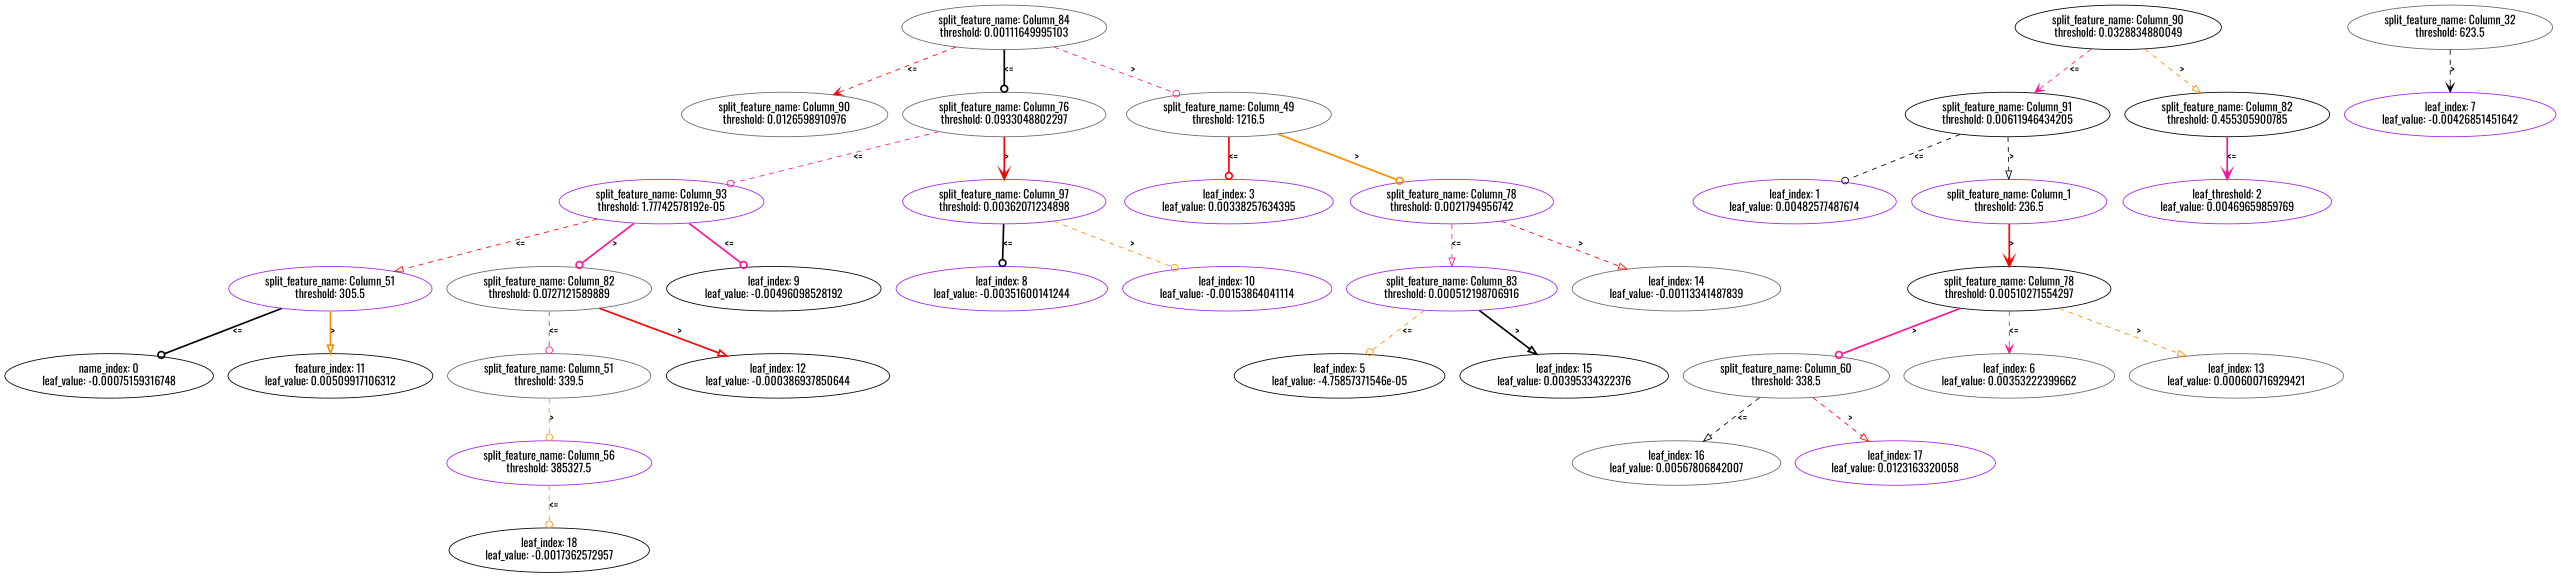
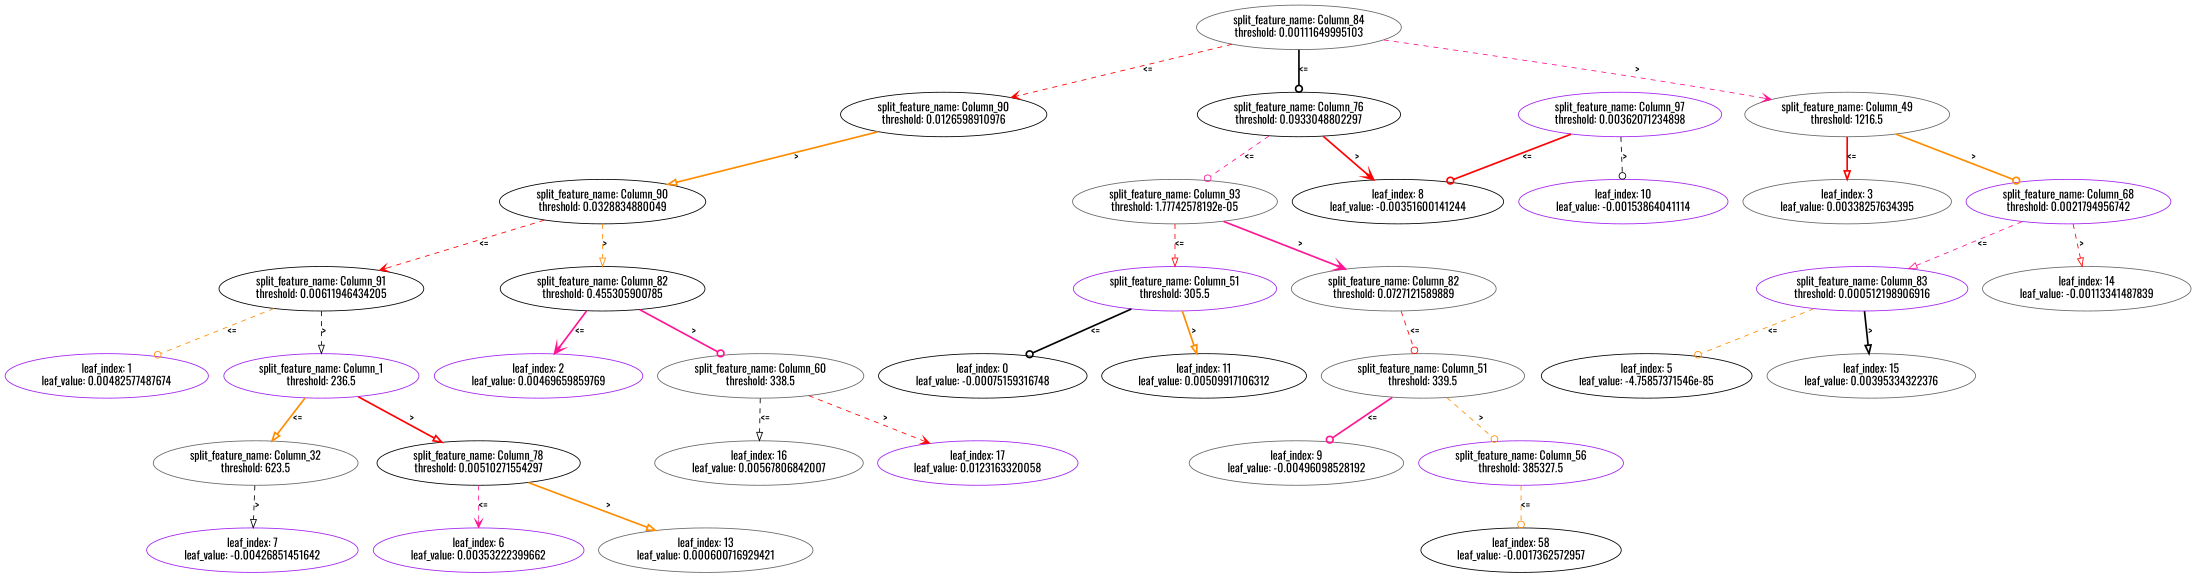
(2450, 67) -> (254, 502)
(2066, 68) -> (466, 244)
(1114, 70) -> (1574, 68)
(785, 114) -> (944, 114)
(1004, 114) -> (1299, 114)
(1004, 154) -> (1345, 155)
(1229, 155) -> (1847, 154)
none -> (777, 157)
(1904, 157) -> (217, 331)
(662, 202) -> (1175, 202)
(1229, 202) -> (1847, 202)
(1452, 202) -> (2068, 202)
(2227, 202) -> (539, 376)
(2009, 241) -> (396, 417)
(1003, 242) -> (1512, 157)
(608, 243) -> (1281, 244)
(715, 243) -> (1362, 418)
(1112, 244) -> (1622, 155)
(774, 289) -> (1296, 463)
(1002, 289) -> (1398, 202)
(1452, 289) -> (1862, 289)
(549, 329) -> (1407, 329)
(1901, 331) -> (679, 331)
(2119, 331) -> (588, 505)
(109, 376) -> (983, 376)
(330, 376) -> (1204, 376)
(778, 376) -> none
(1340, 376) -> (1647, 376)
(1564, 376) -> (1871, 376)
(2009, 376) -> (479, 550)
none -> (291, 416)
(1837, 417) -> (865, 418)
(549, 550) -> (1521, 550)
